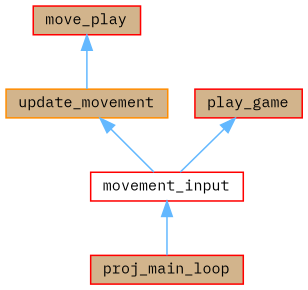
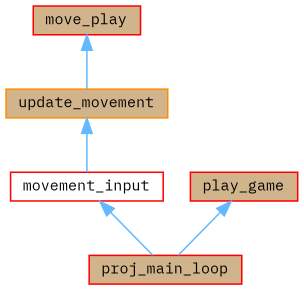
(202, 151) -> (199, 234)
